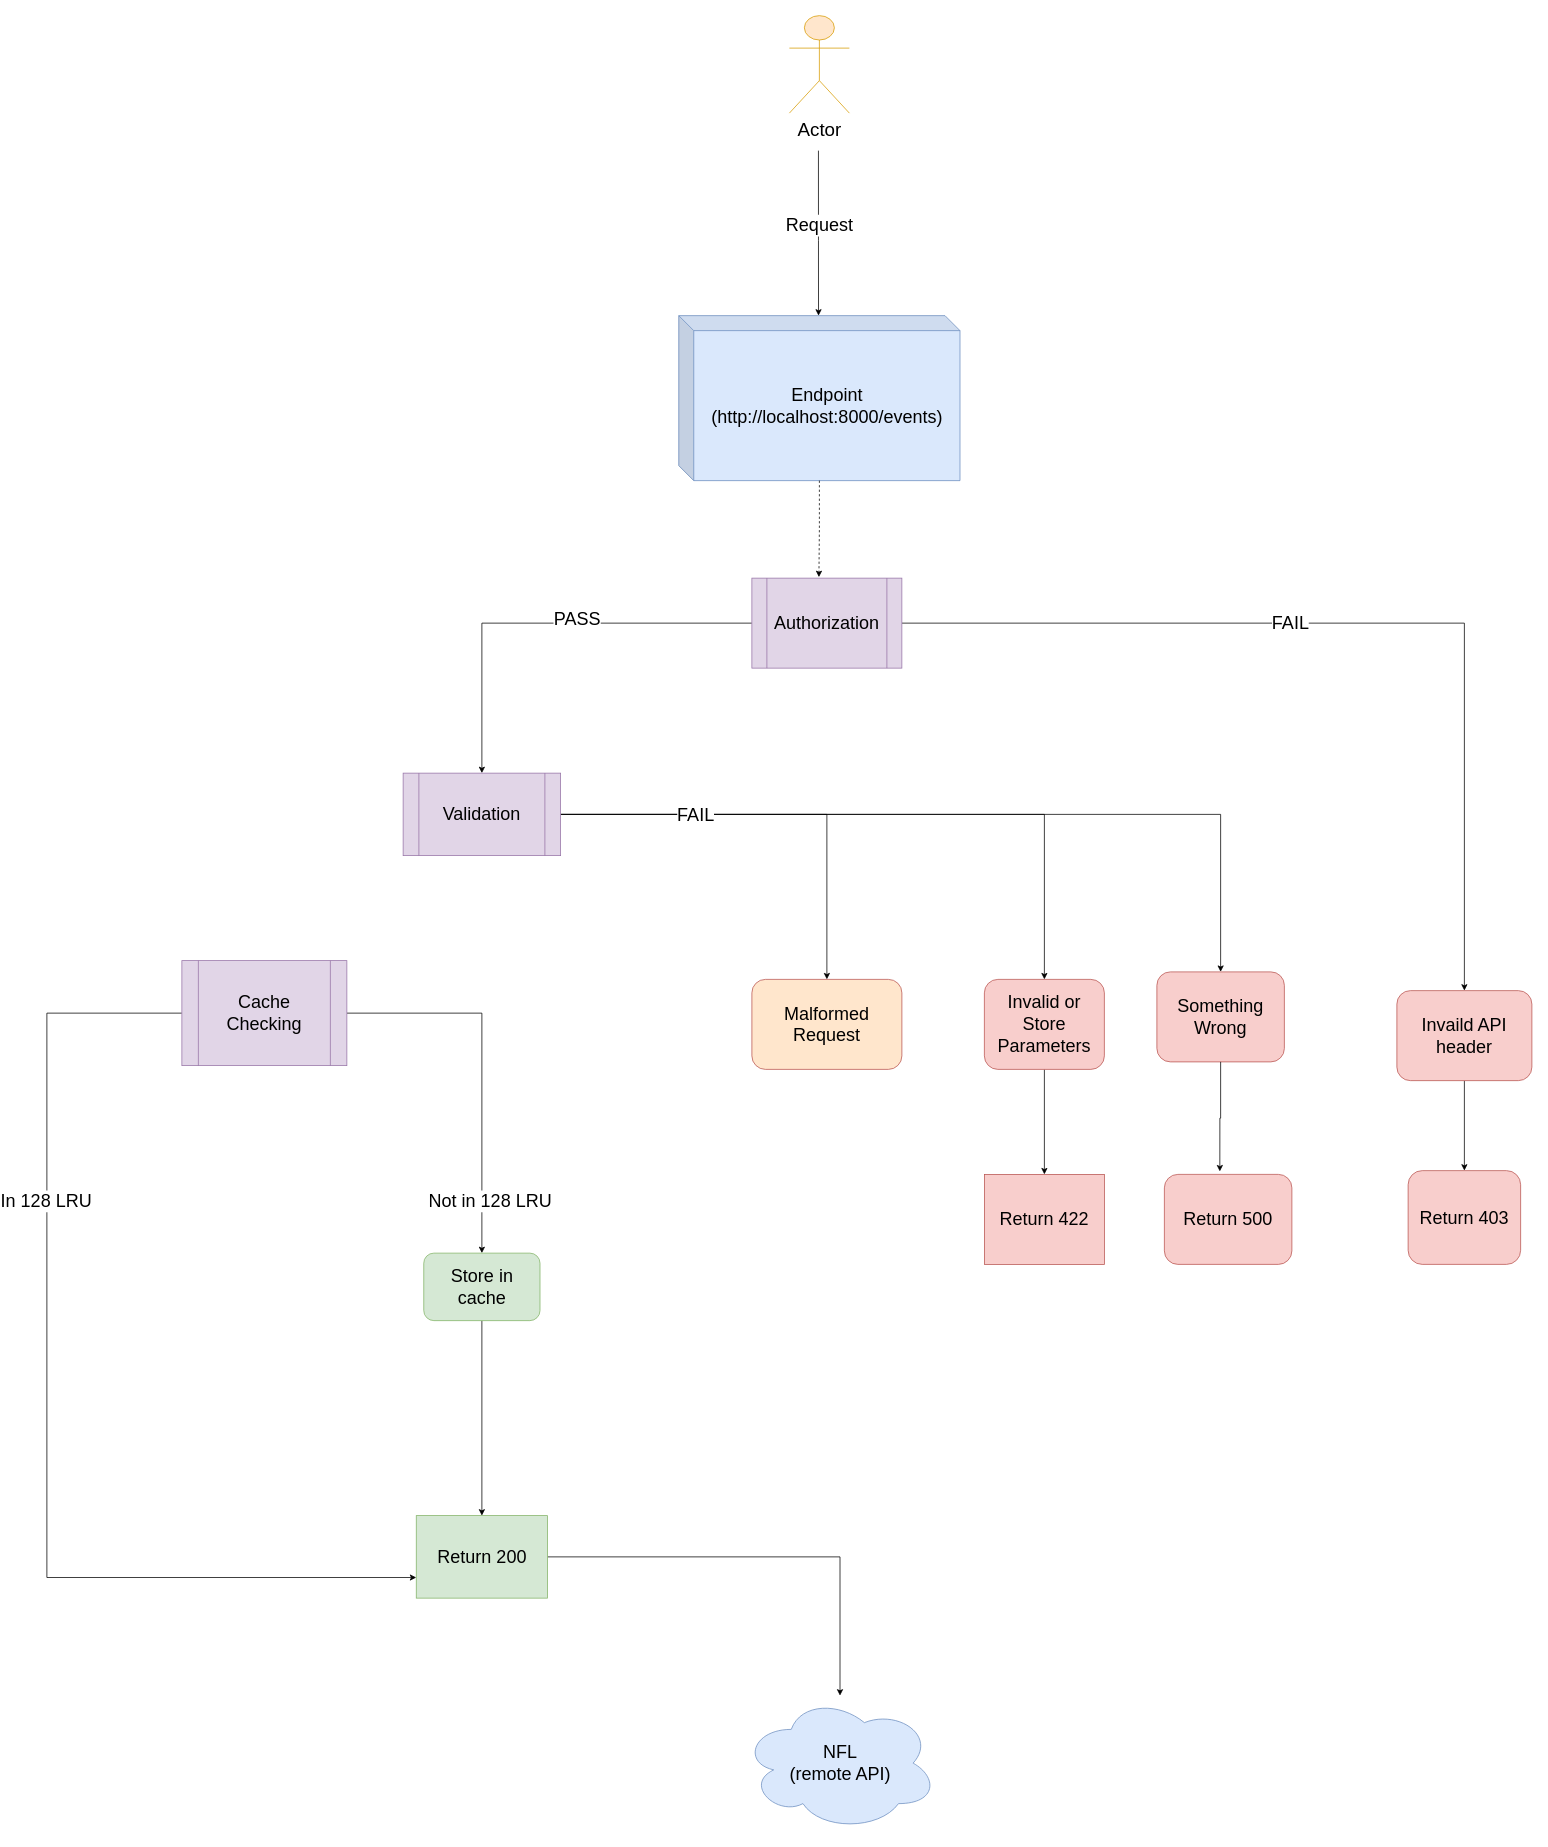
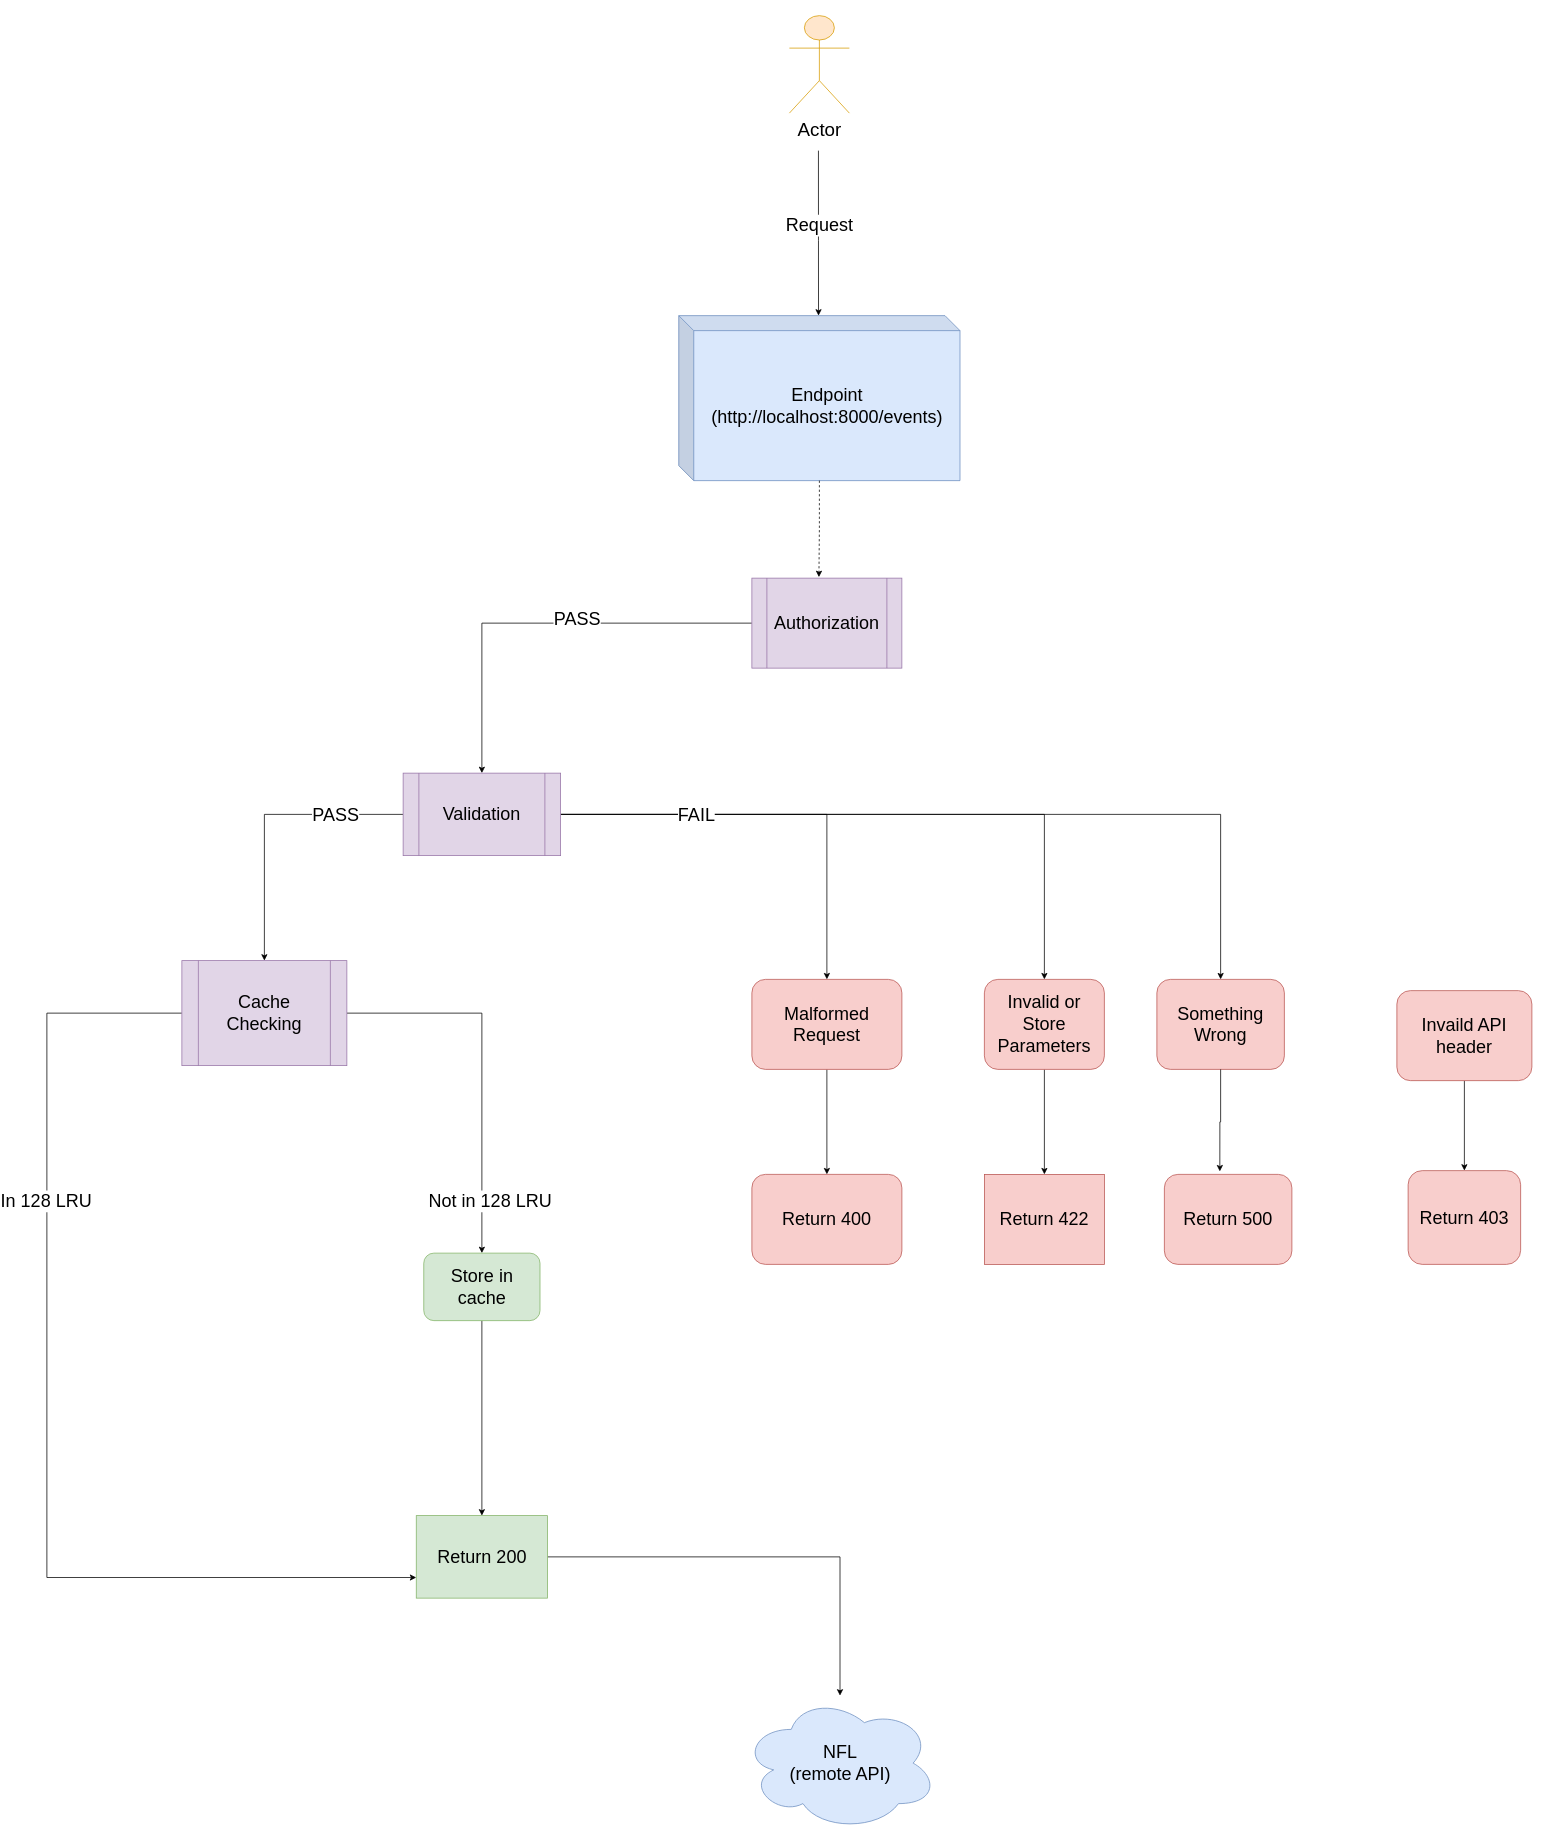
(1464, 802) -> none
none -> (264, 815)
(1221, 1017) -> (1221, 1024)
(827, 1024) -> (827, 1024)
none -> (827, 1167)
none -> (827, 1219)
